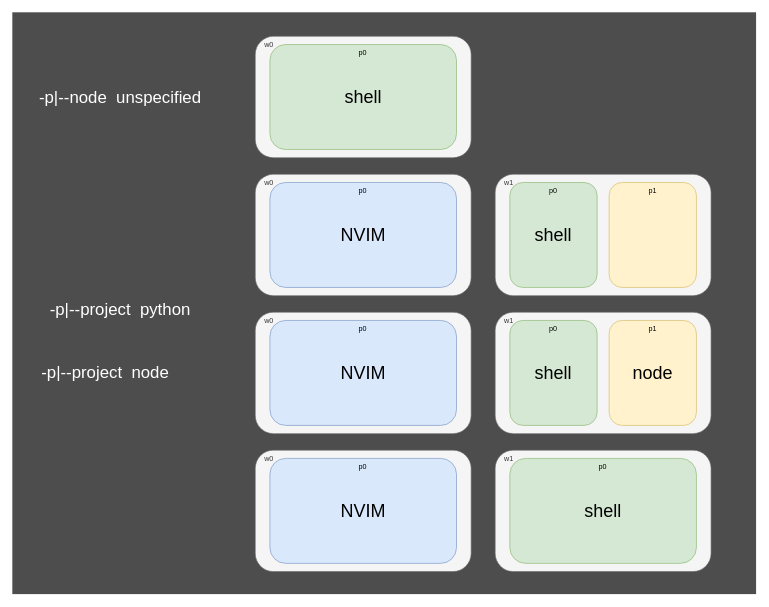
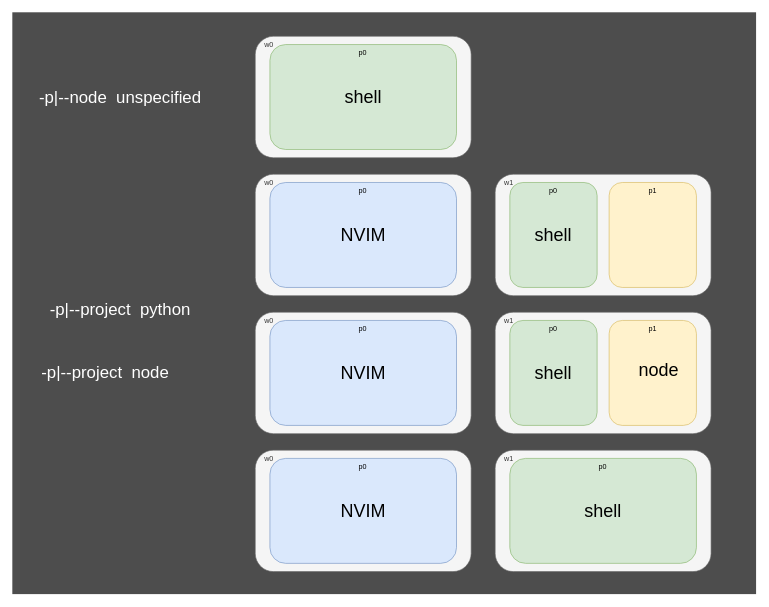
(653, 373) -> (659, 370)
